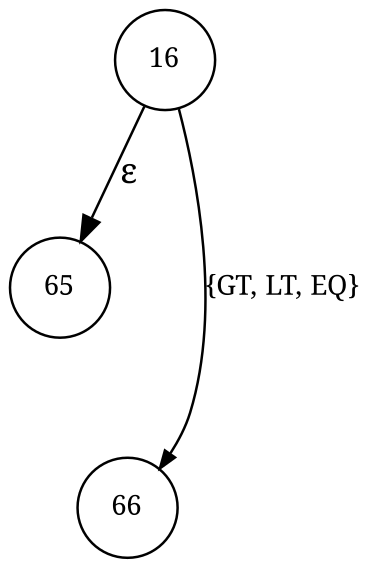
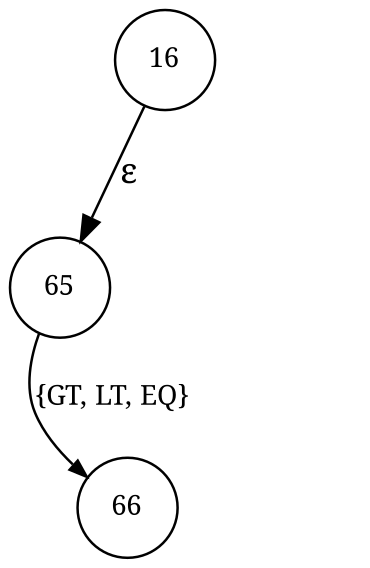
(205, 283) -> (32, 405)
